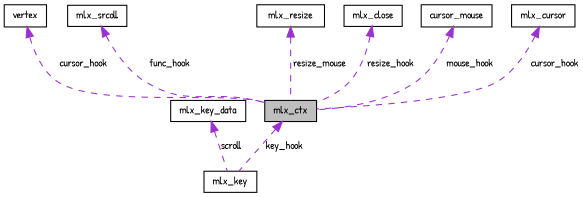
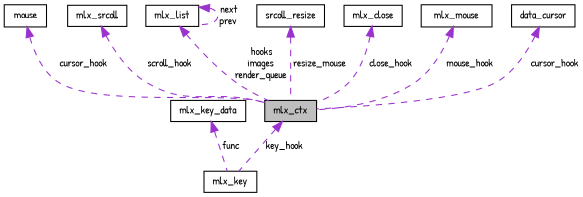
(25, 16) -> (25, 16)
none -> (172, 16)
(291, 16) -> (291, 16)
(457, 16) -> (457, 16)
(543, 16) -> (543, 16)
(169, 64) -> (169, 64)
(389, 64) -> (389, 64)
(230, 146) -> (230, 146)
